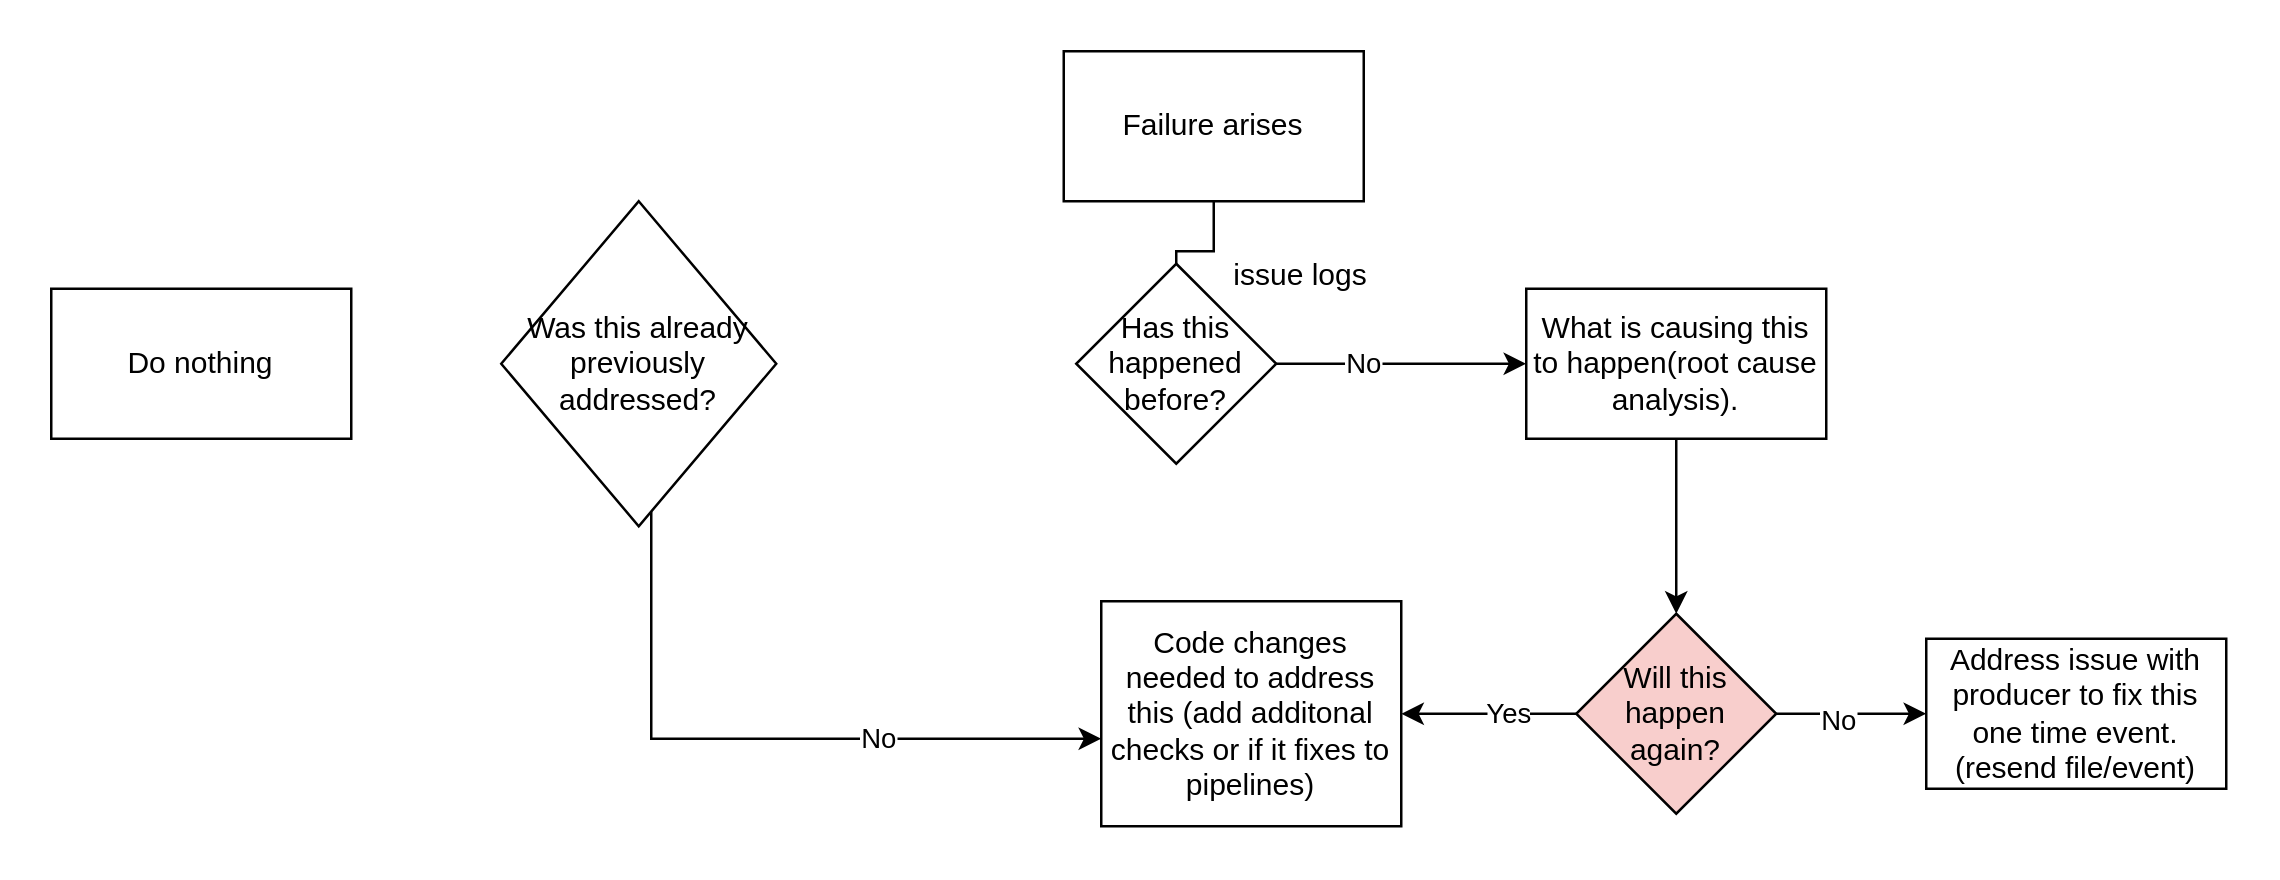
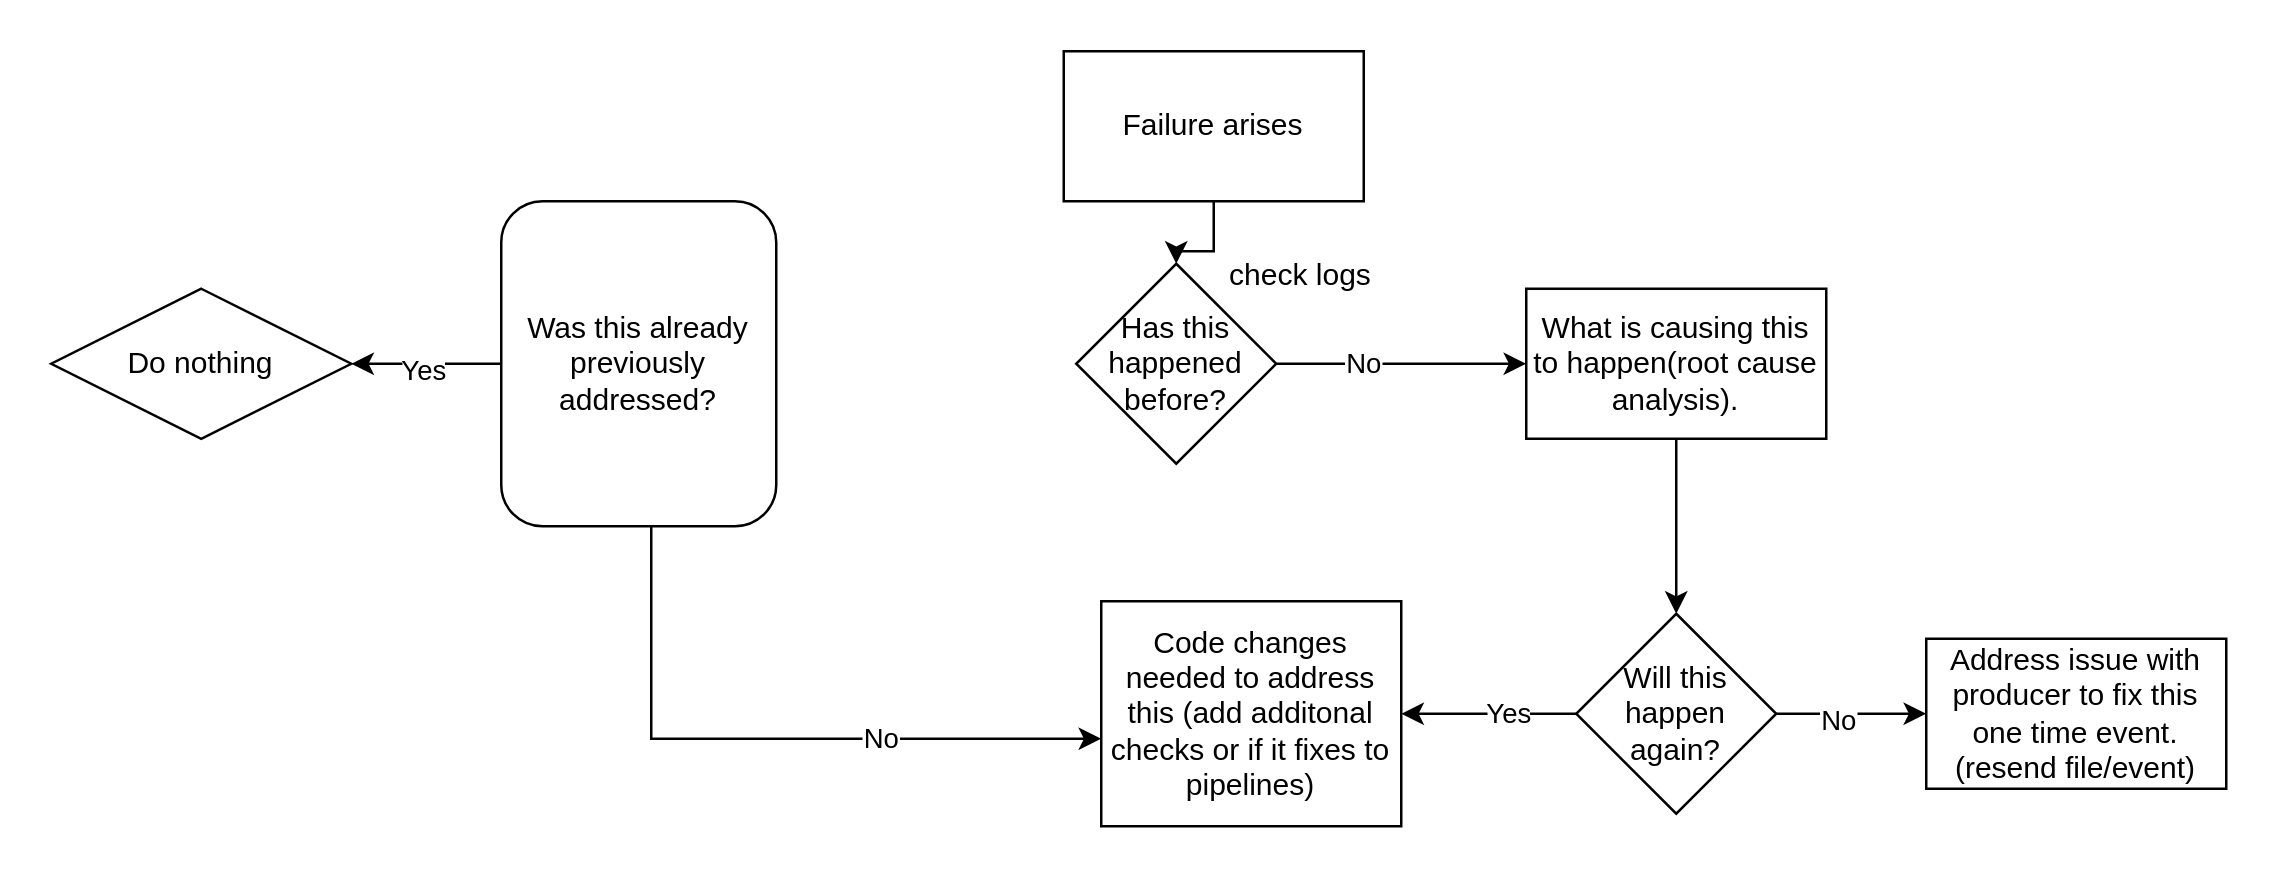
(1176, 251) -> (1179, 251)
(1301, 276) -> (1301, 276)
(201, 364) -> (201, 364)
none -> (434, 364)
(639, 364) -> (639, 364)
(1676, 714) -> (1676, 714)
